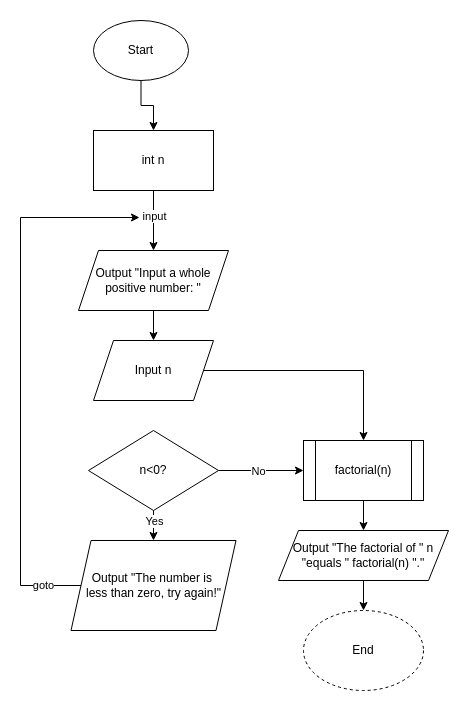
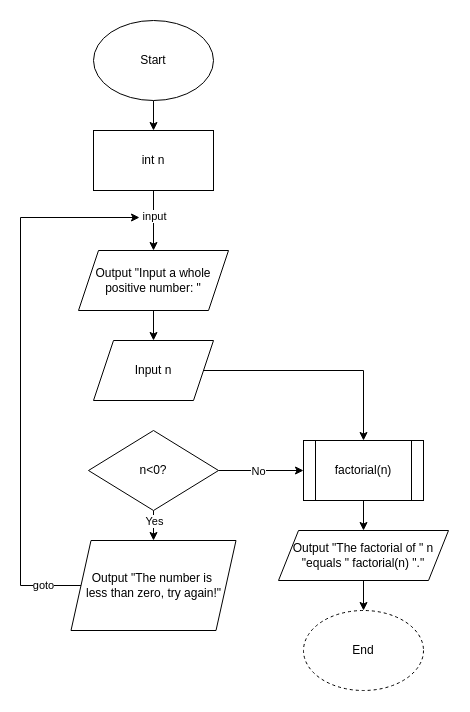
(141, 51) -> (154, 61)
